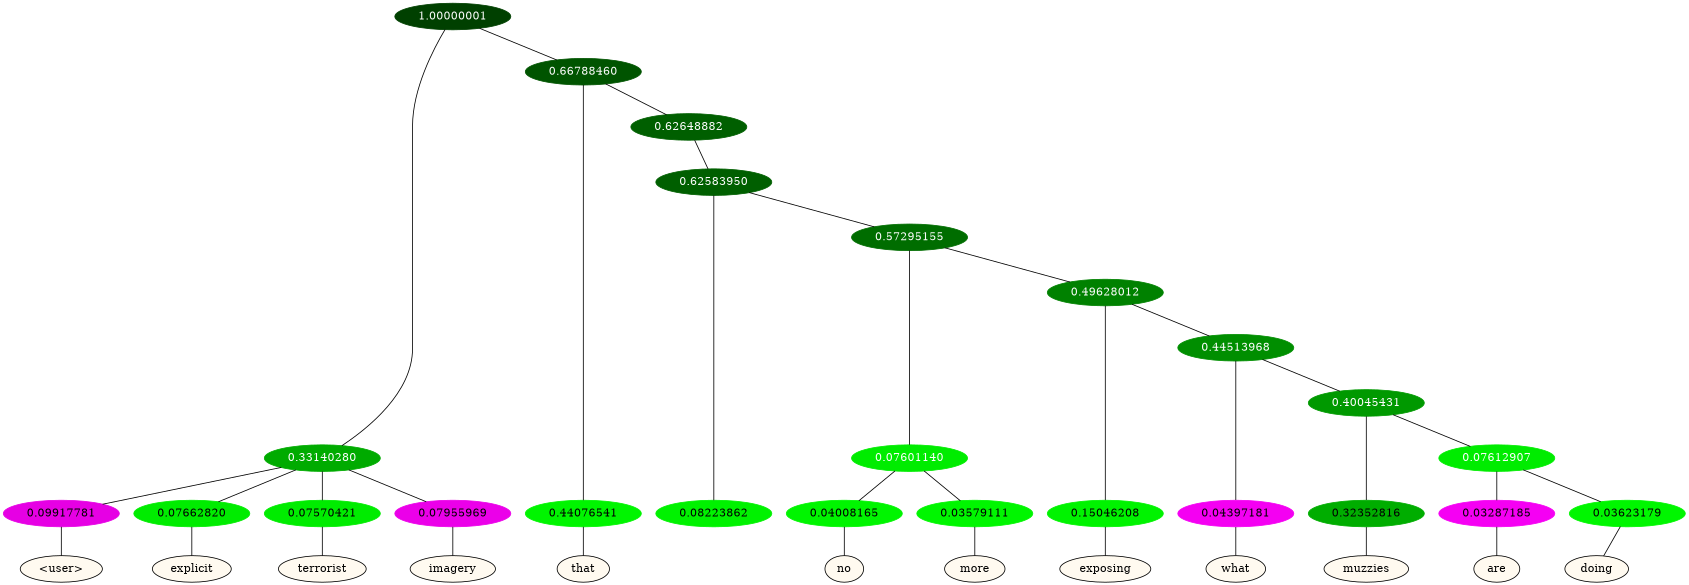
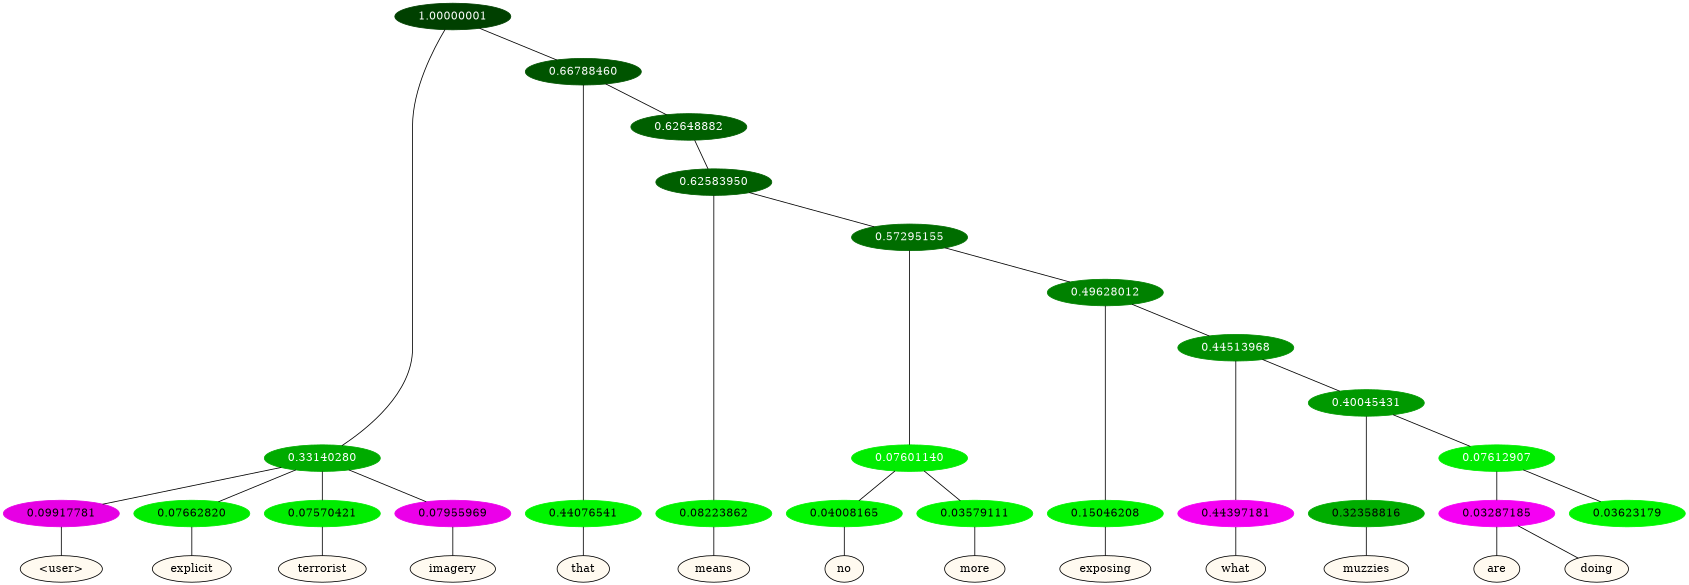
(1236, 514) -> (1236, 514)
(1366, 514) -> (1366, 514)
(1612, 541) -> (1548, 542)
none -> (714, 569)
